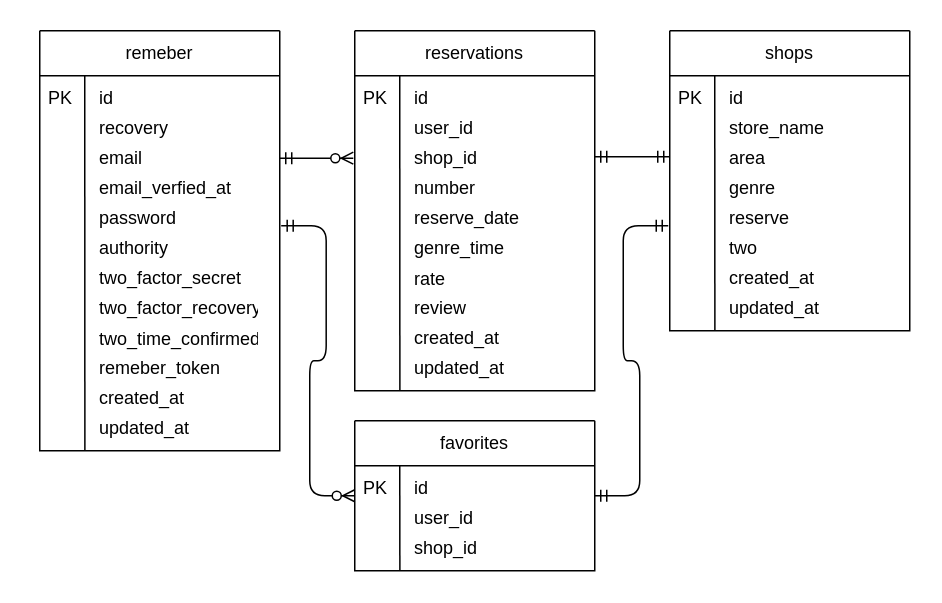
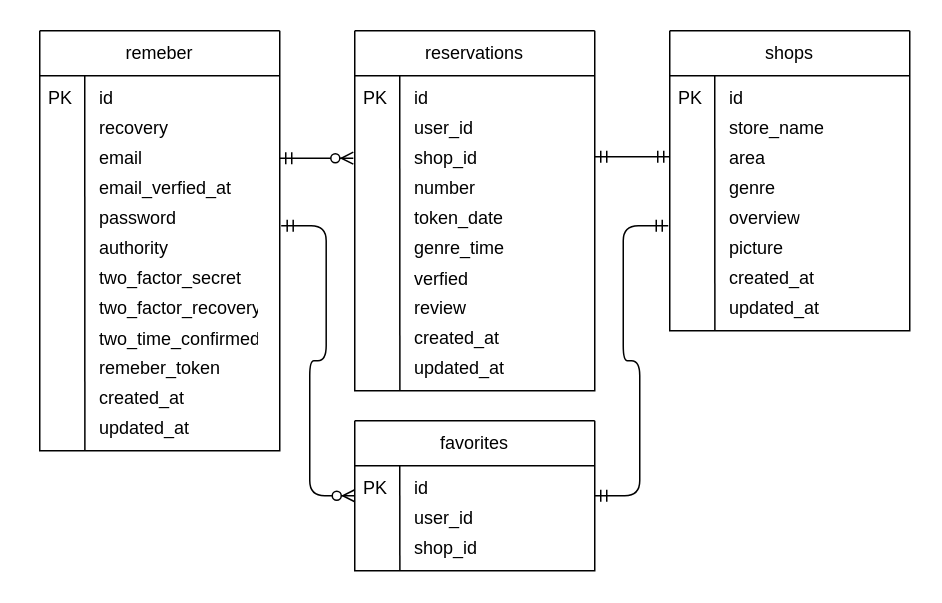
(467, 218) -> (465, 218)
(765, 218) -> (768, 218)
(745, 248) -> (763, 248)
(435, 280) -> (448, 280)
